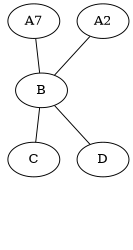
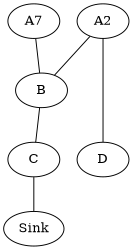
(72, 125) -> (103, 90)
none -> (34, 229)
